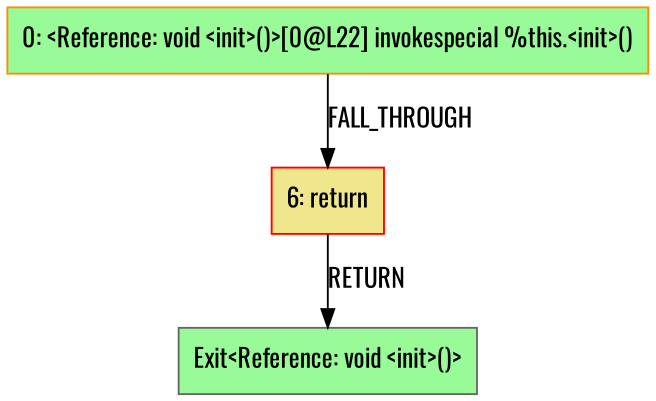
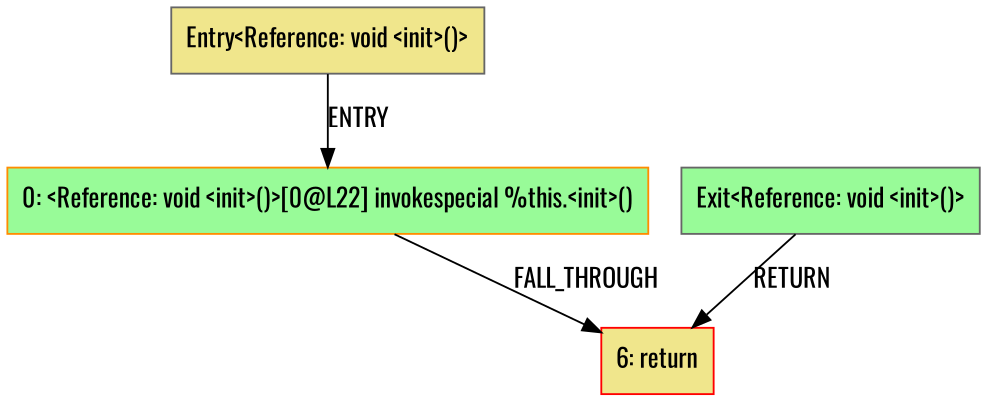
none -> (328, 41)
(328, 272) -> (751, 274)
